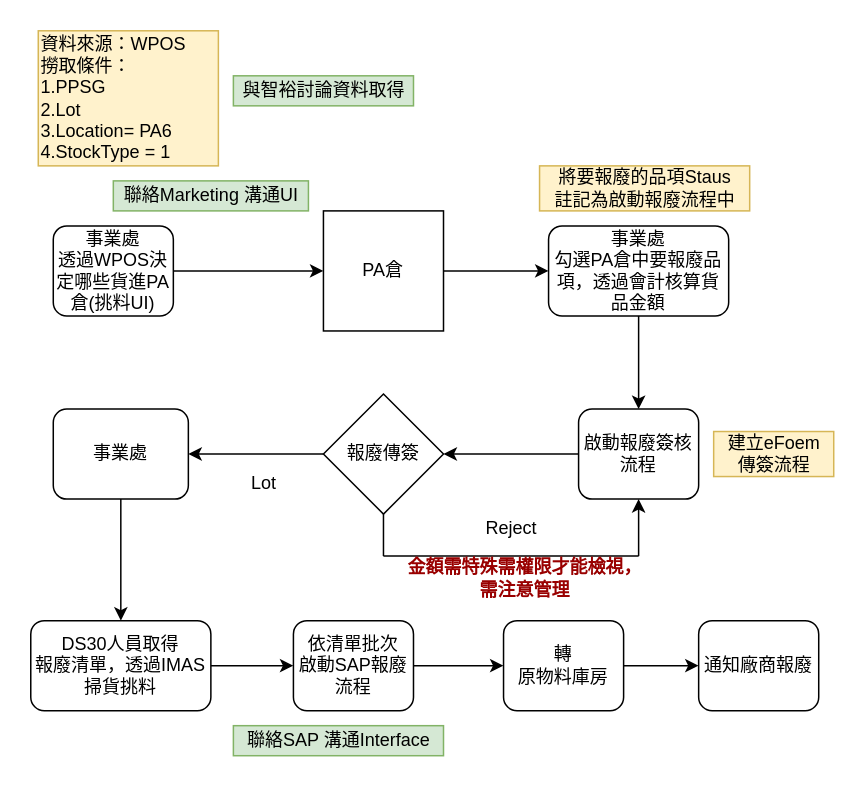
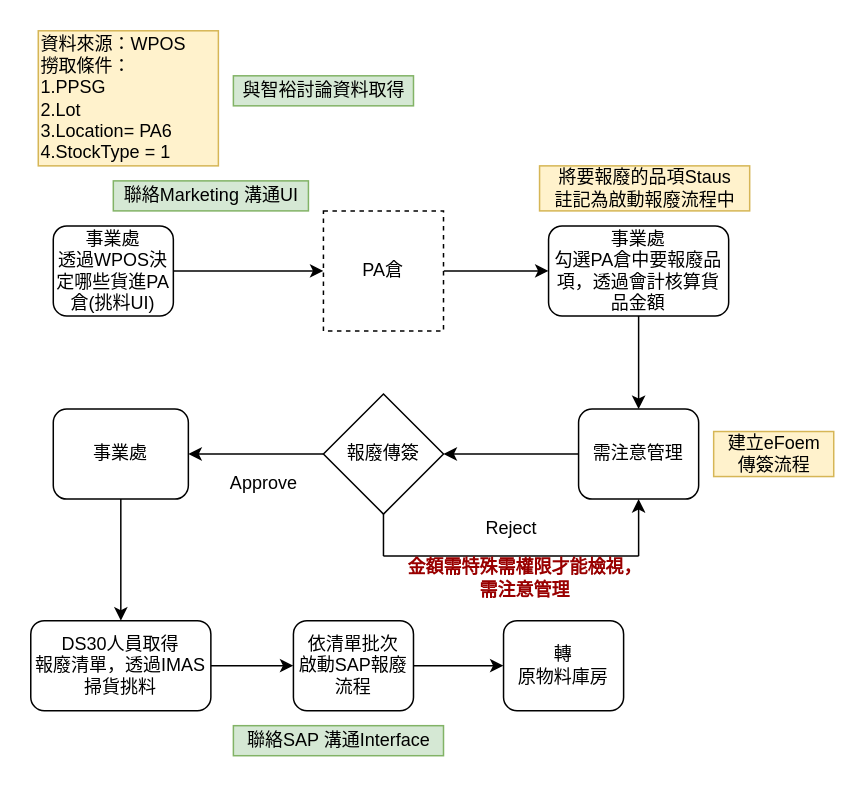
(383, 271) -> (383, 271)
(638, 454) -> (638, 454)
(264, 484) -> (264, 484)
(655, 665) -> none
(758, 665) -> none
